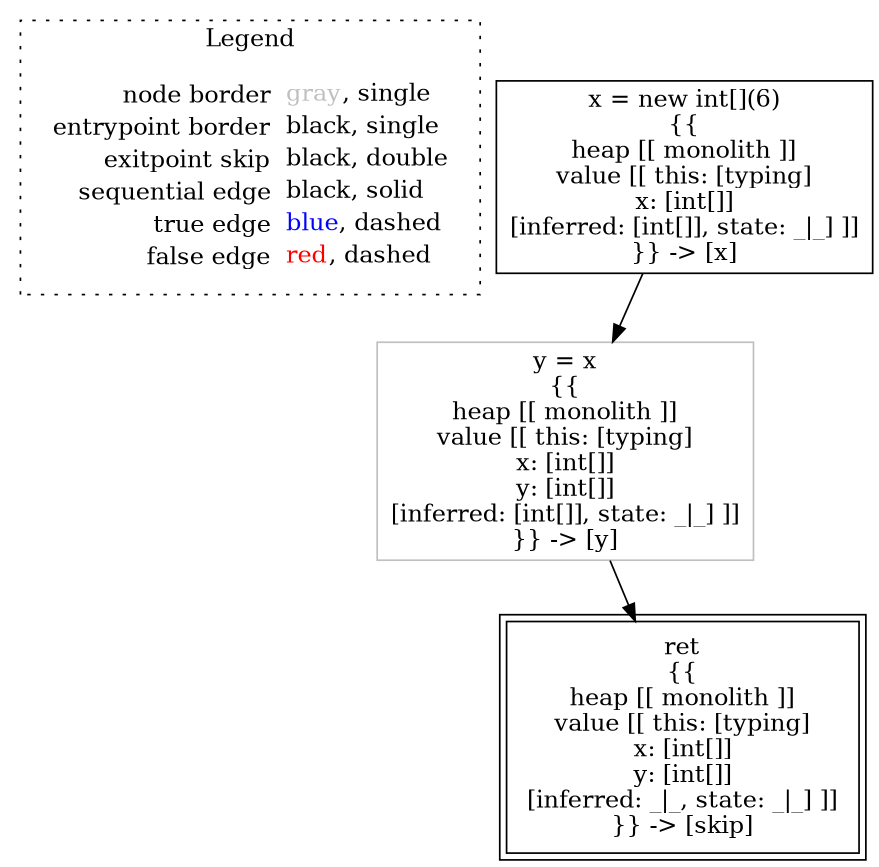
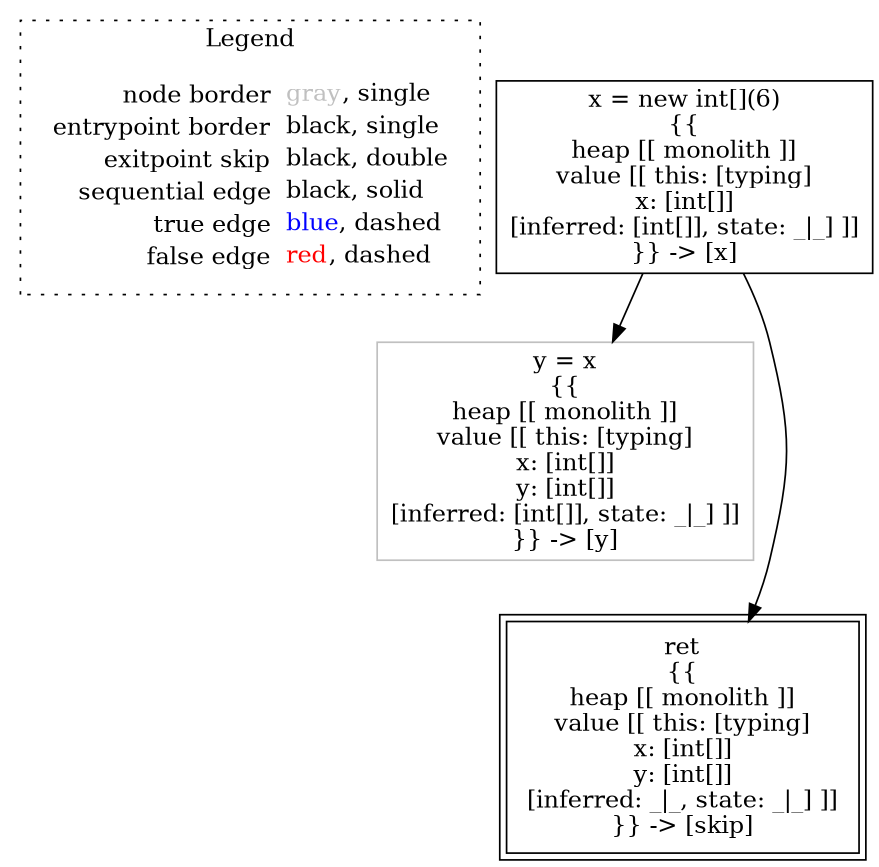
(619, 583) -> (786, 438)
